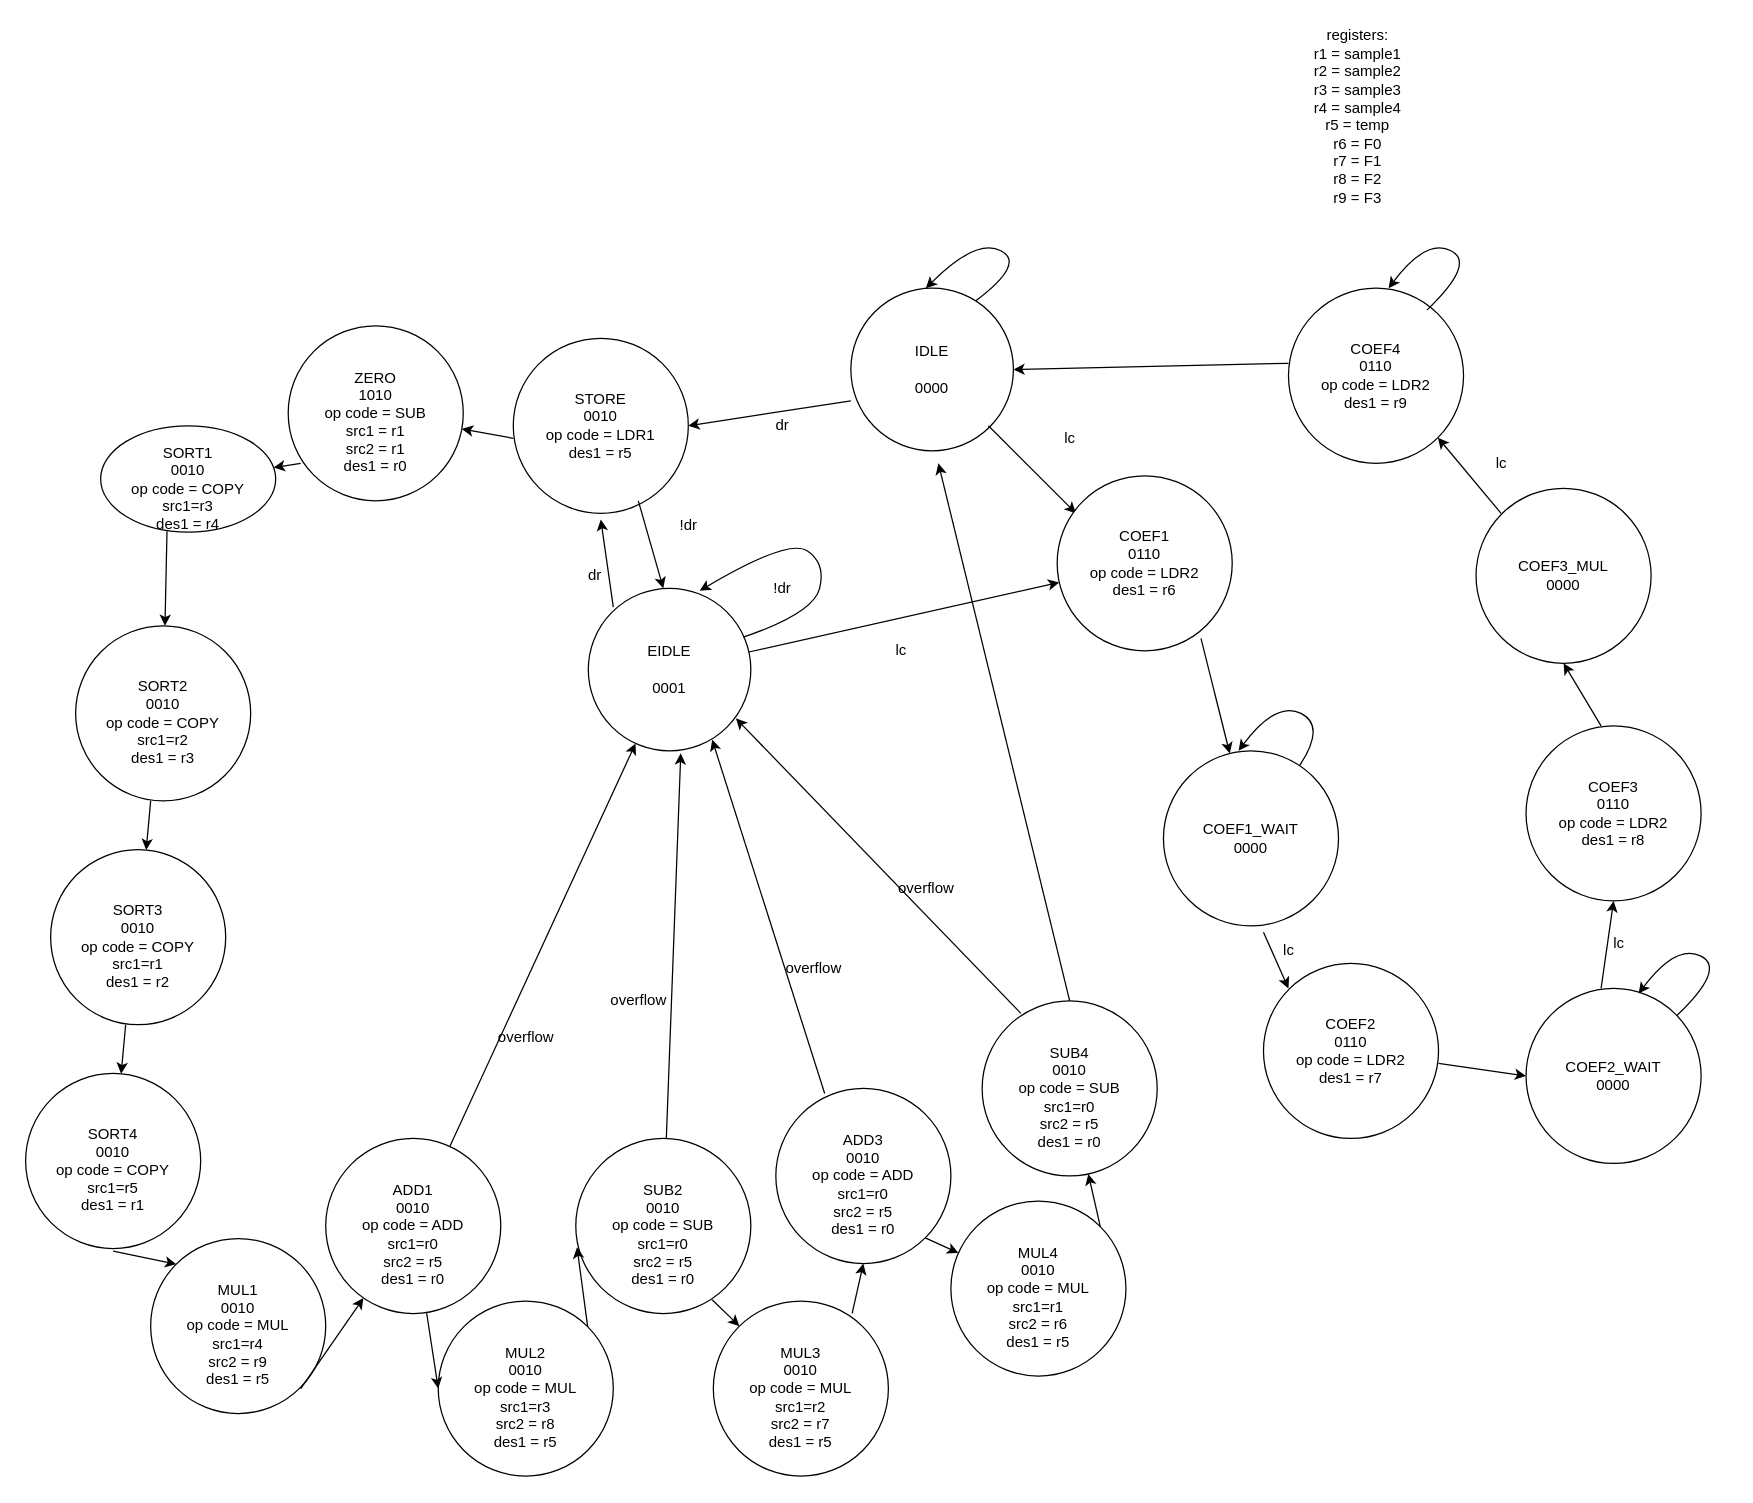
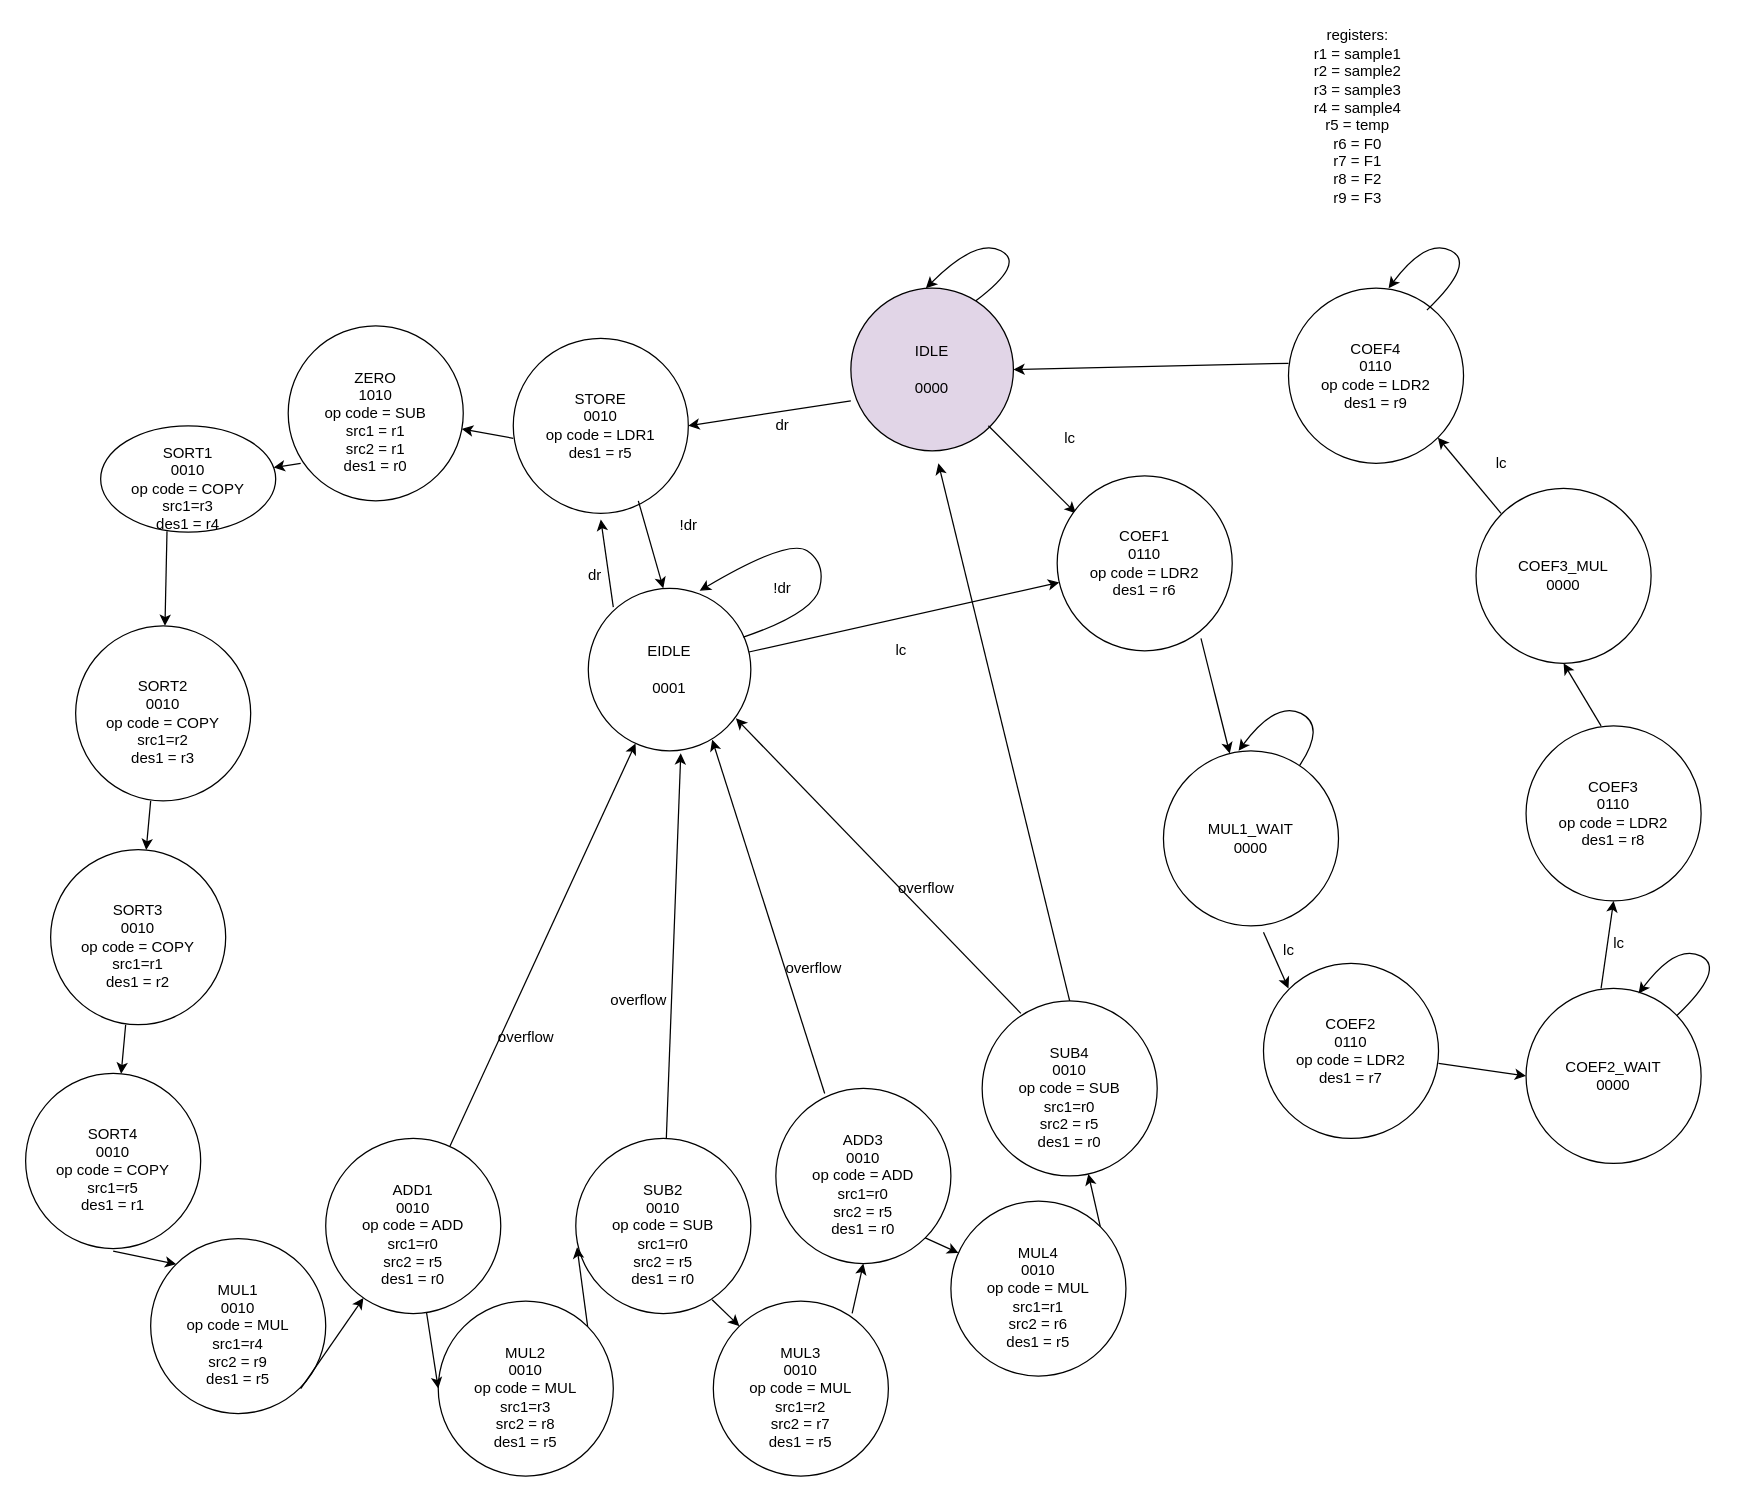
(932, 369) -> (932, 369)
(1251, 838) -> (1251, 838)
